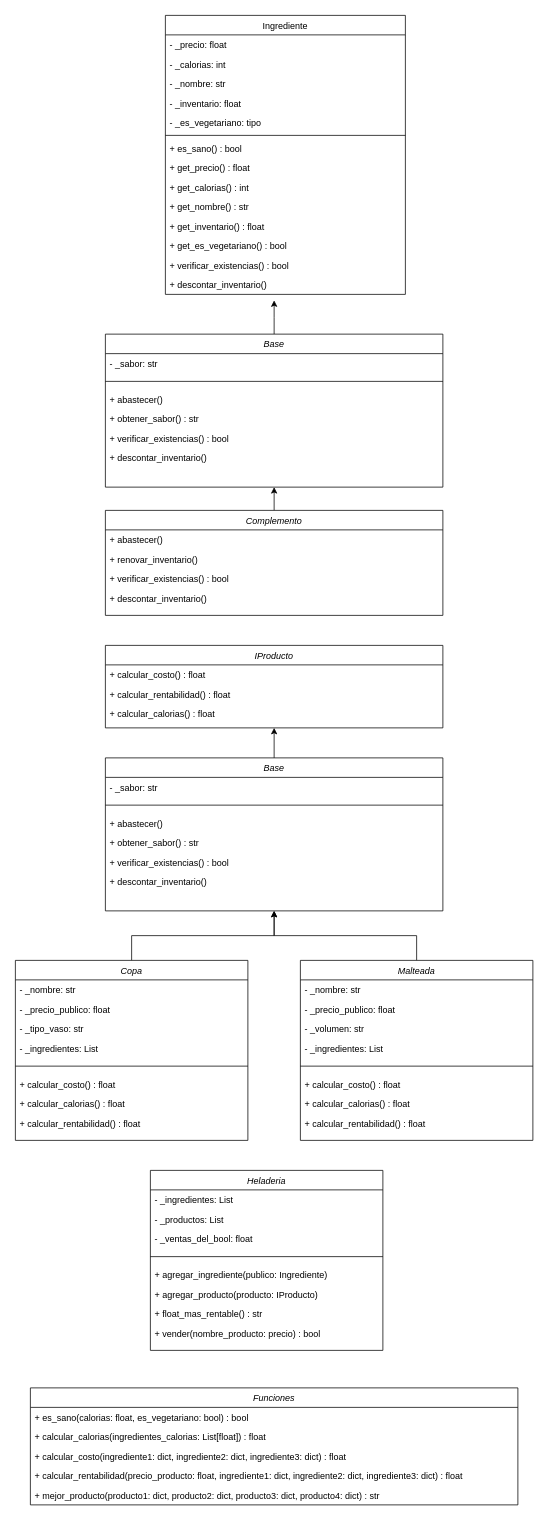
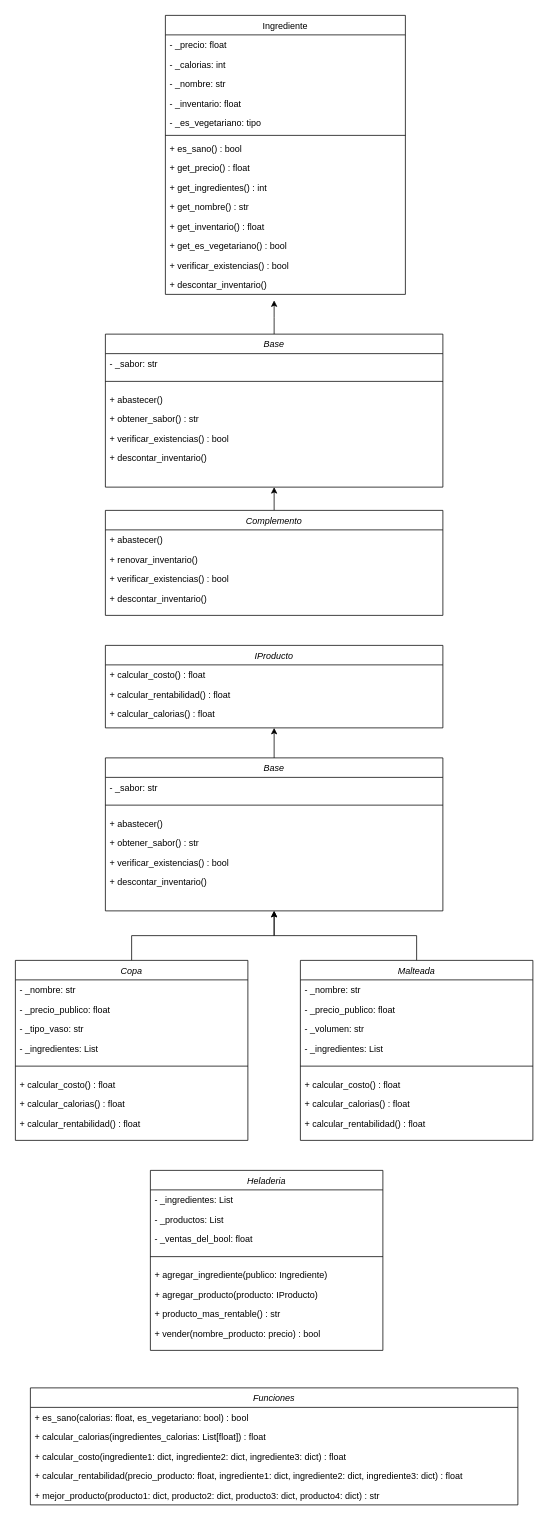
(217, 188) -> (227, 188)
(218, 1314) -> (227, 1314)
